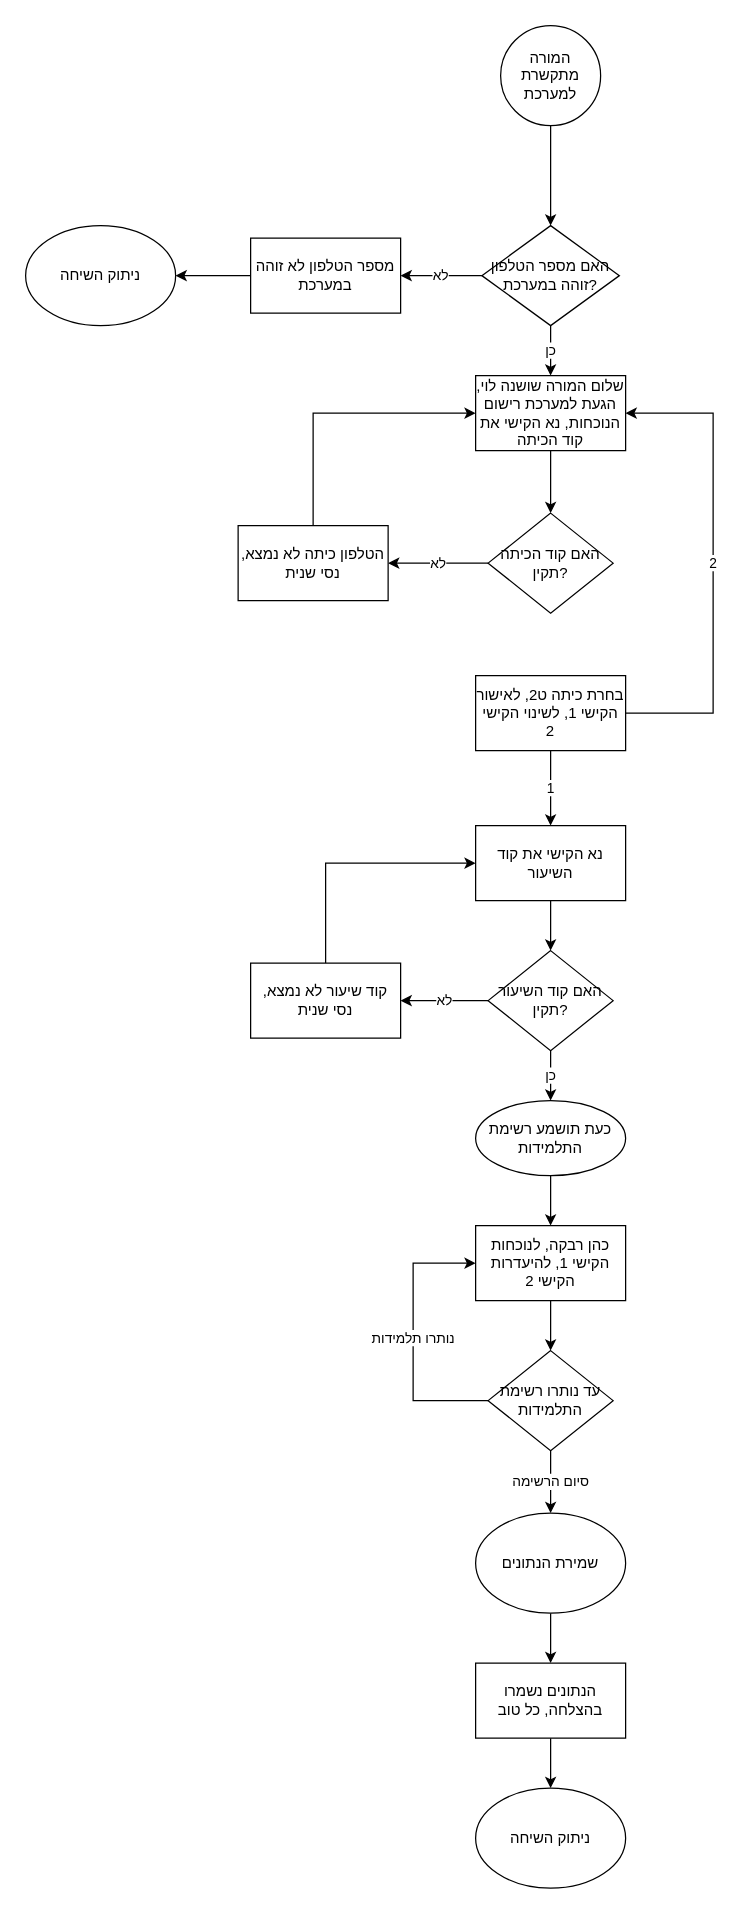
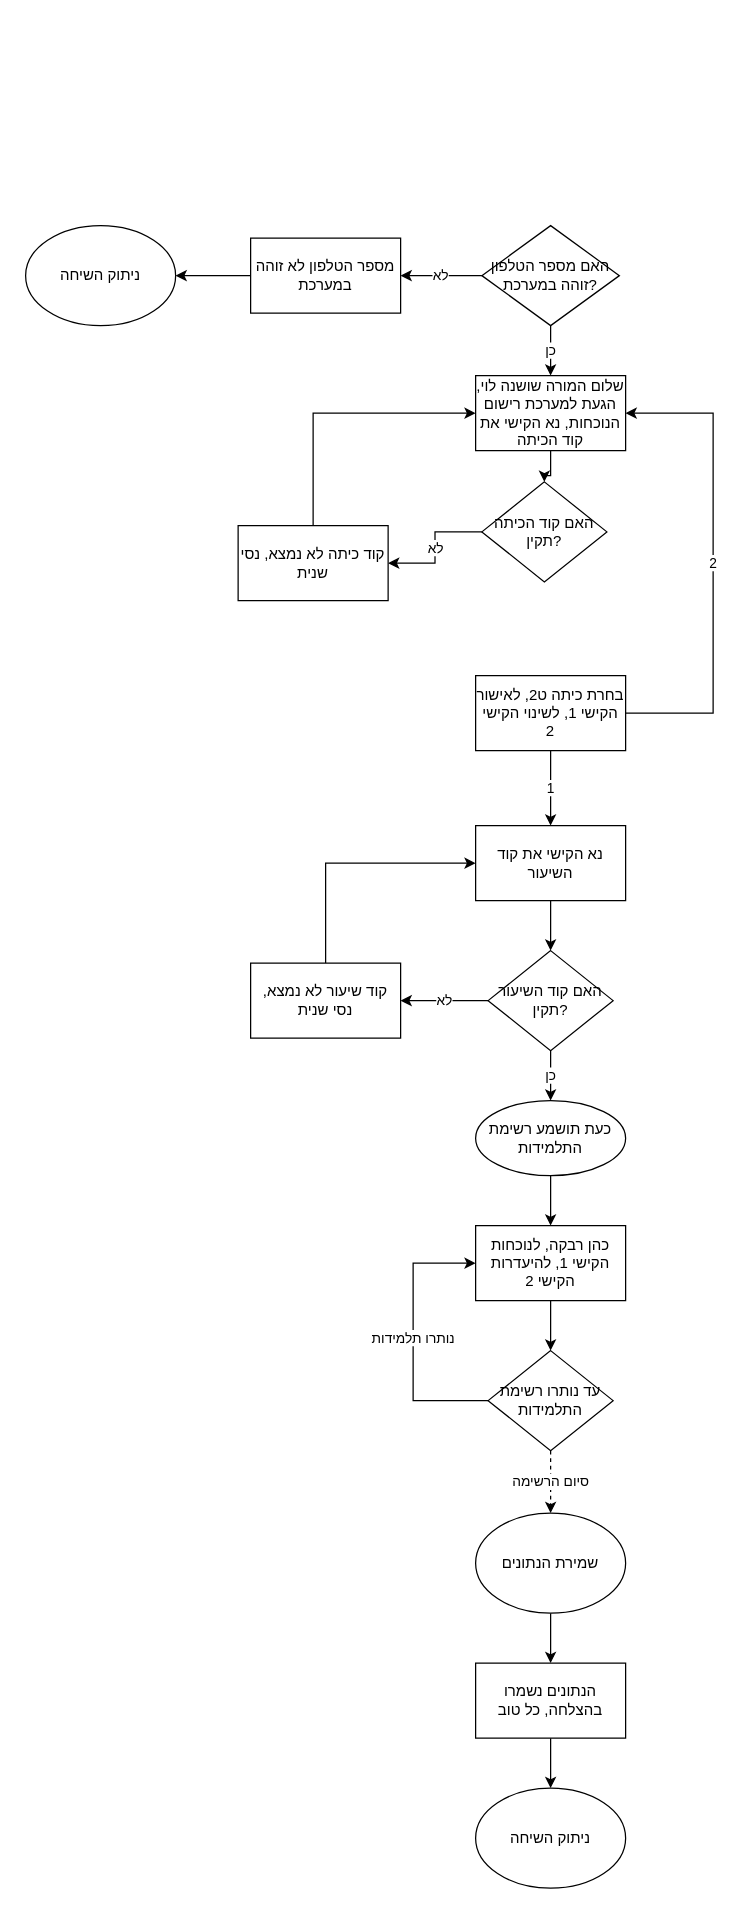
(551, 76) -> none
(551, 172) -> none
(313, 563) -> (313, 563)
(551, 563) -> (544, 532)
(551, 1463) -> (551, 1463)
